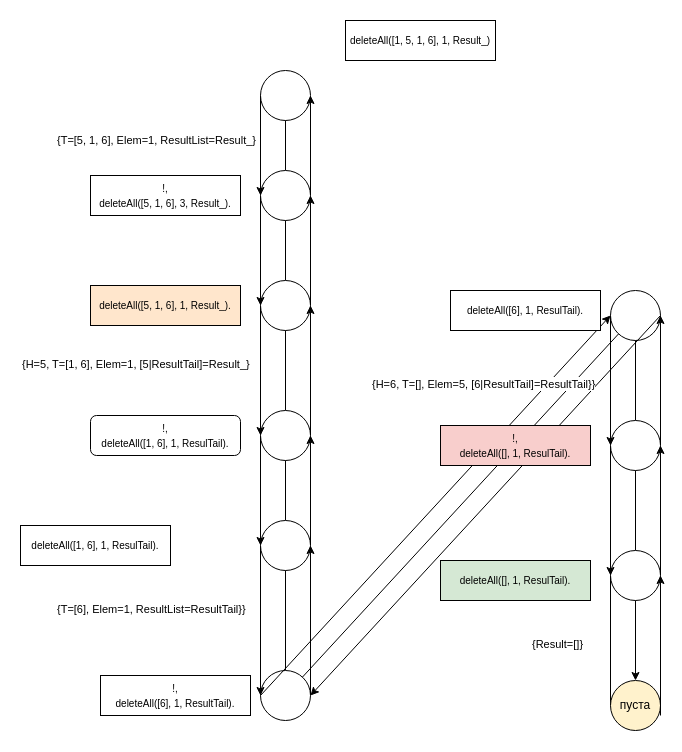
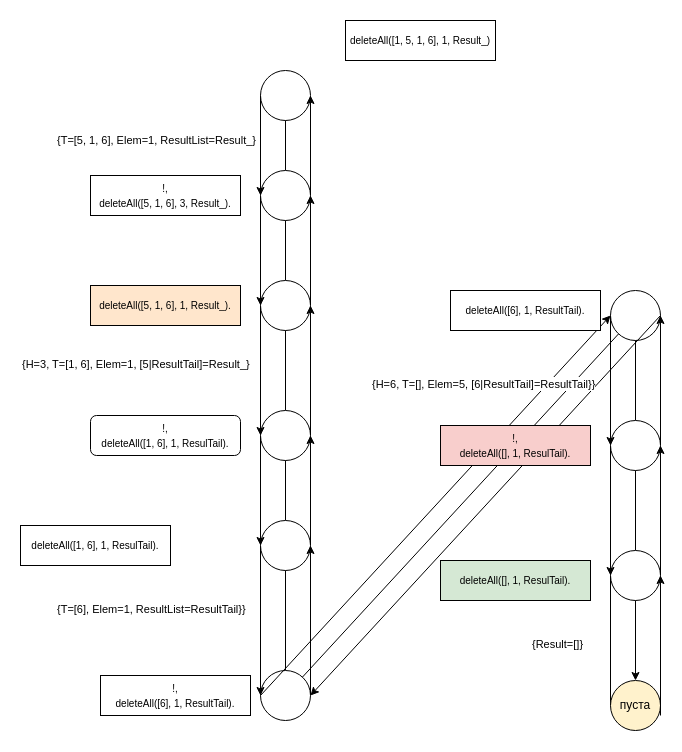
(526, 311) -> (526, 311)
(142, 372) -> (142, 372)
